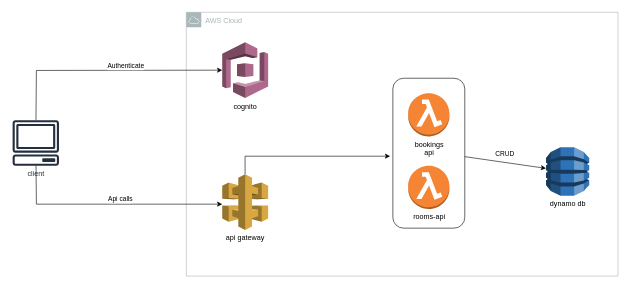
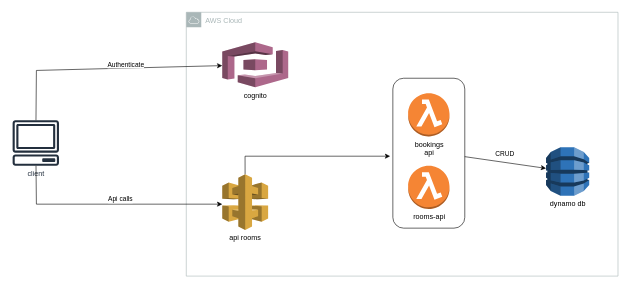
(245, 70) -> (255, 65)
(245, 239) -> (245, 239)
